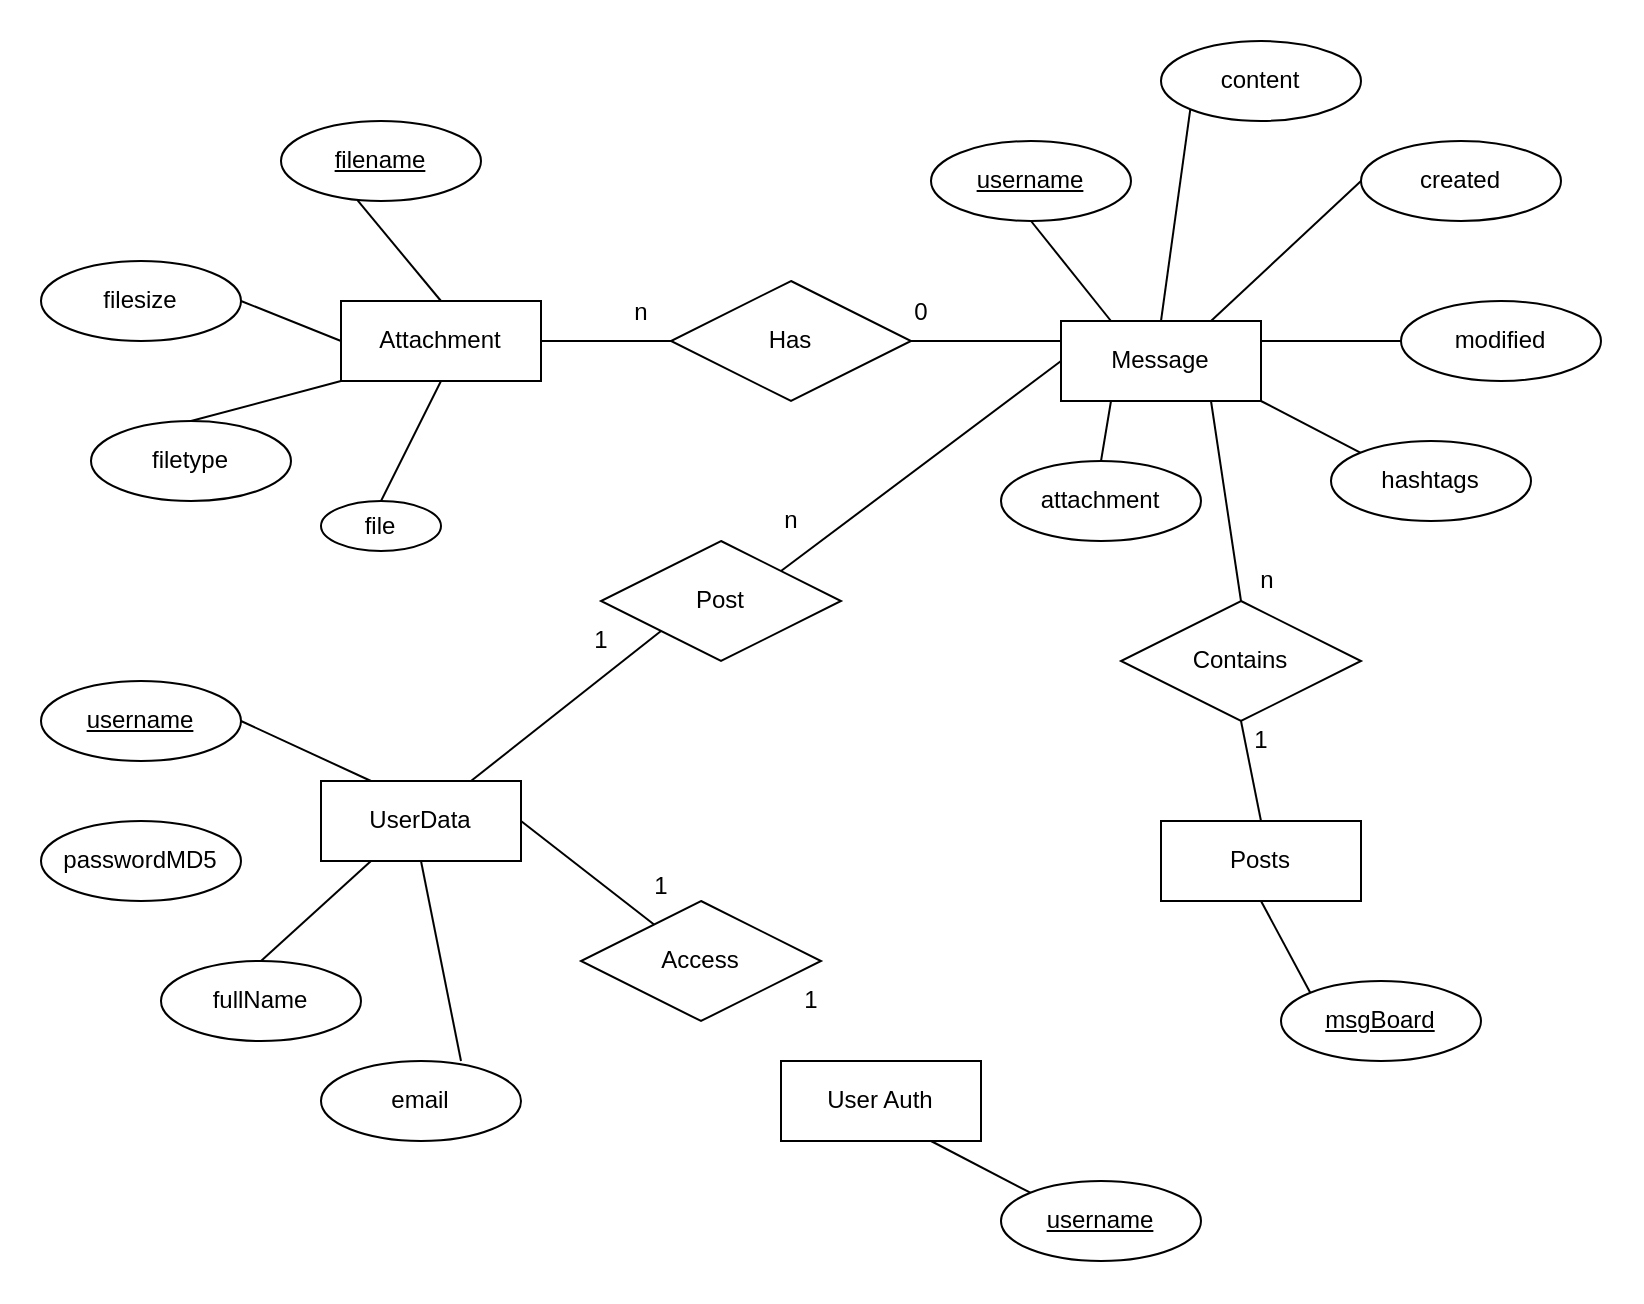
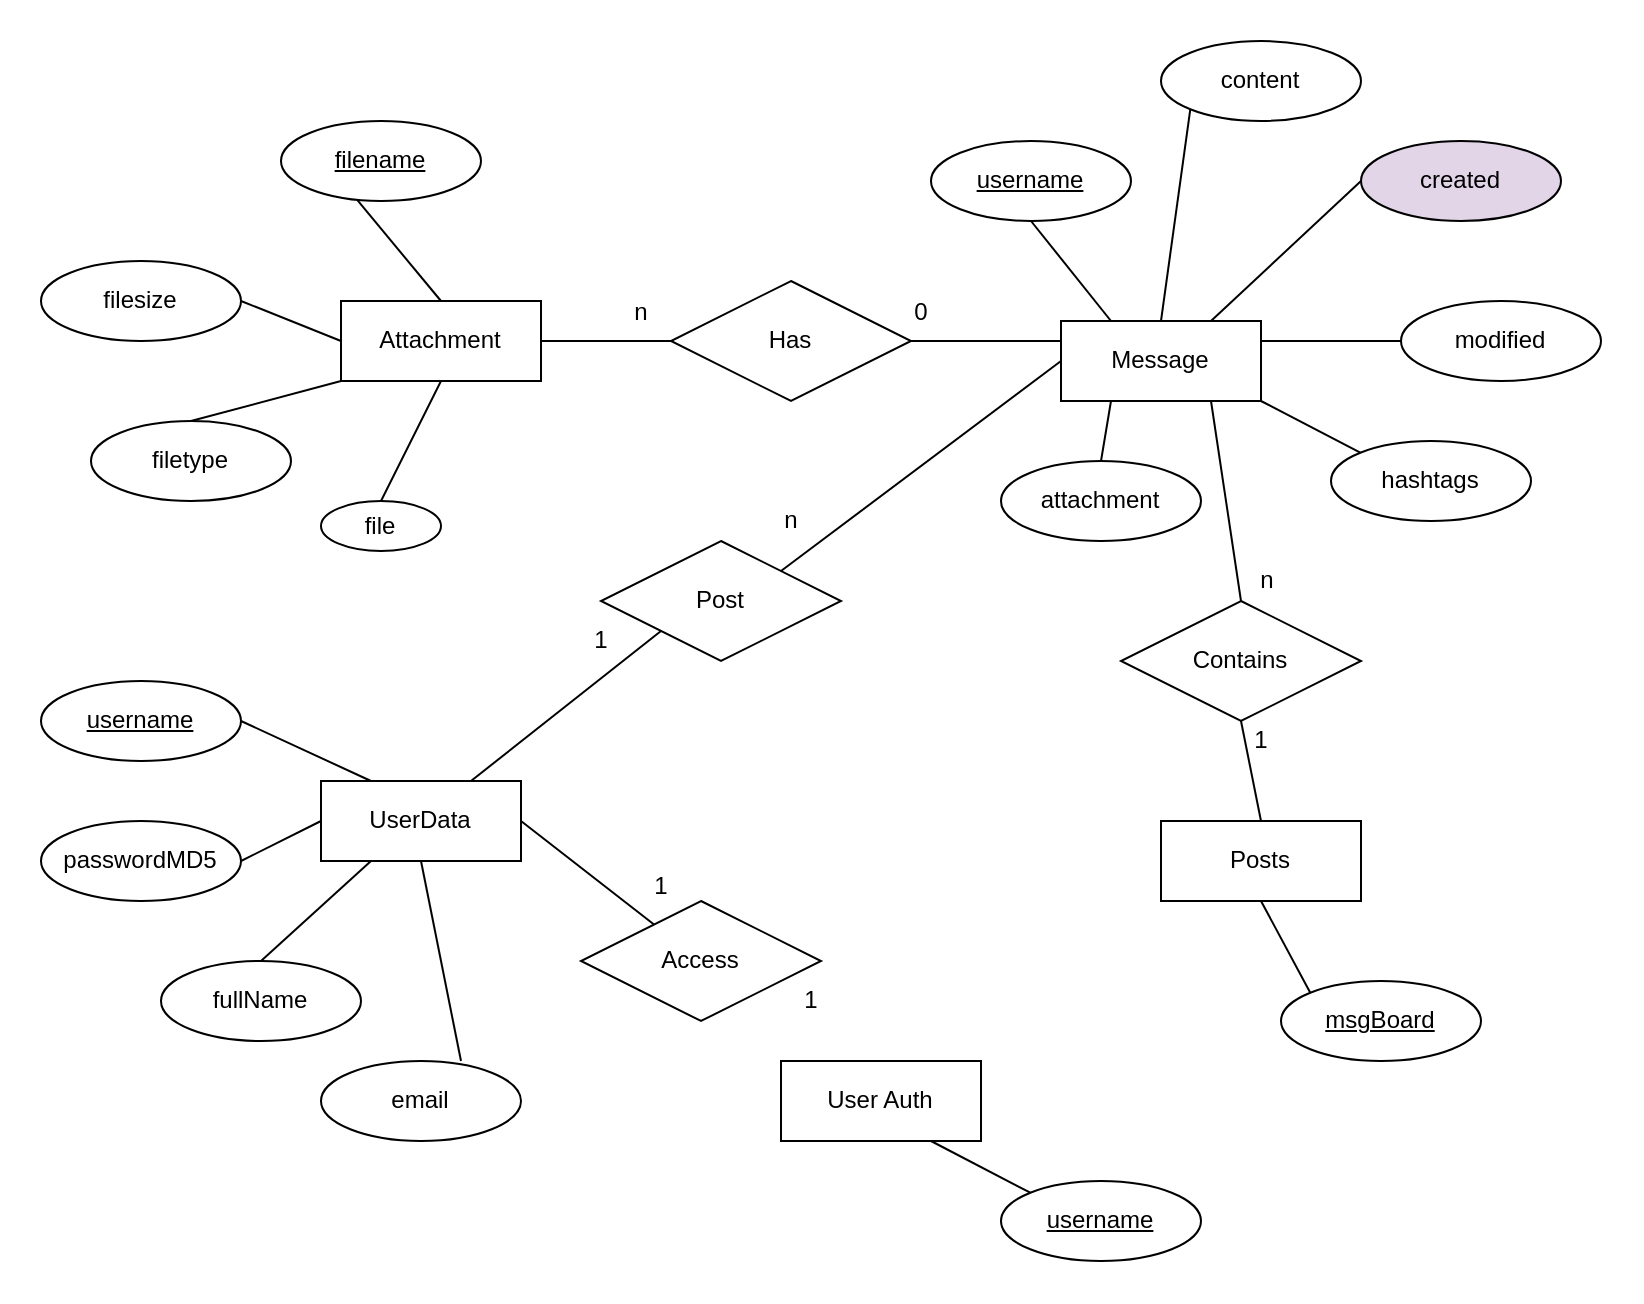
(1461, 181) -> (1461, 181)
none -> (281, 841)
